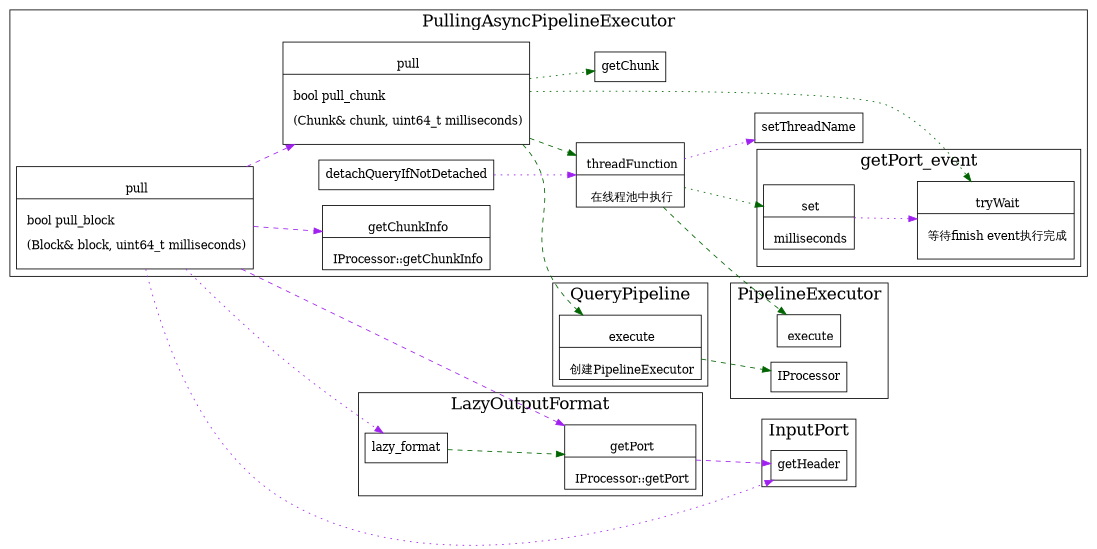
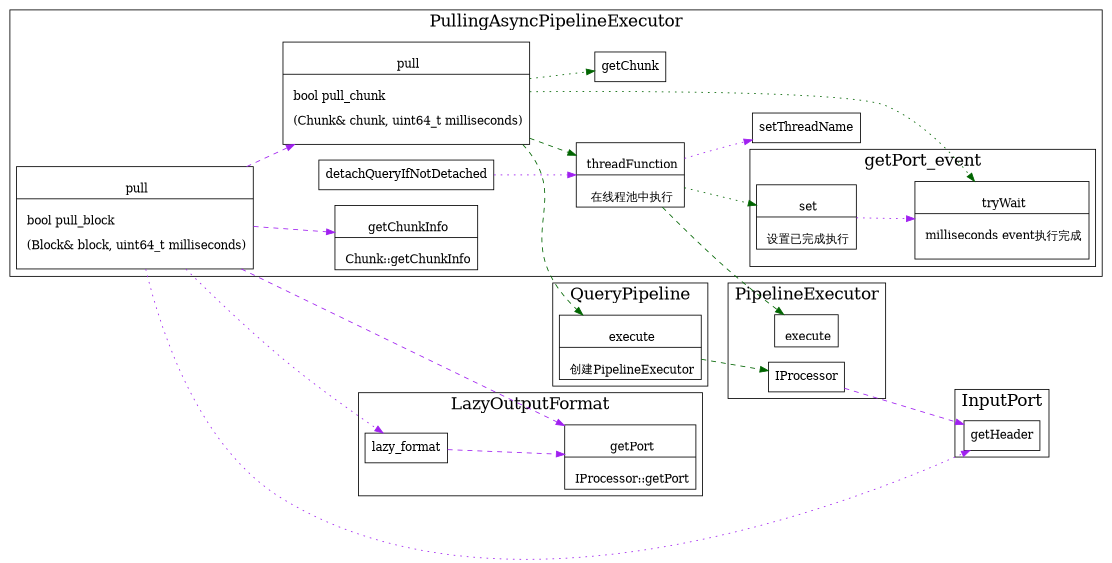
(996, 236) -> (1002, 236)
(809, 239) -> (806, 239)
(406, 260) -> (406, 260)
(502, 452) -> (502, 452)
(729, 462) -> (900, 405)
